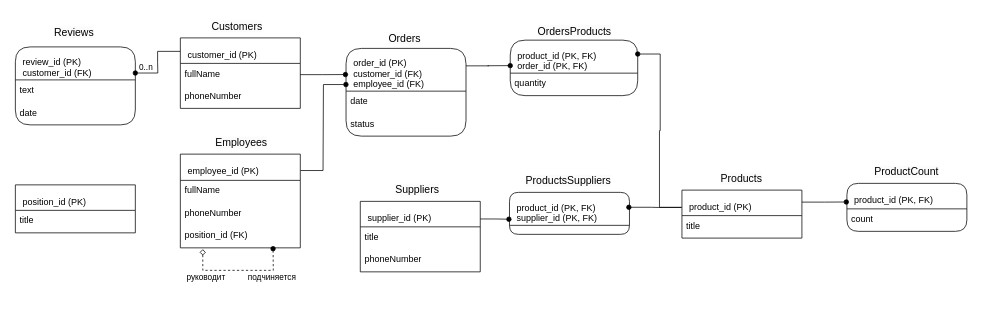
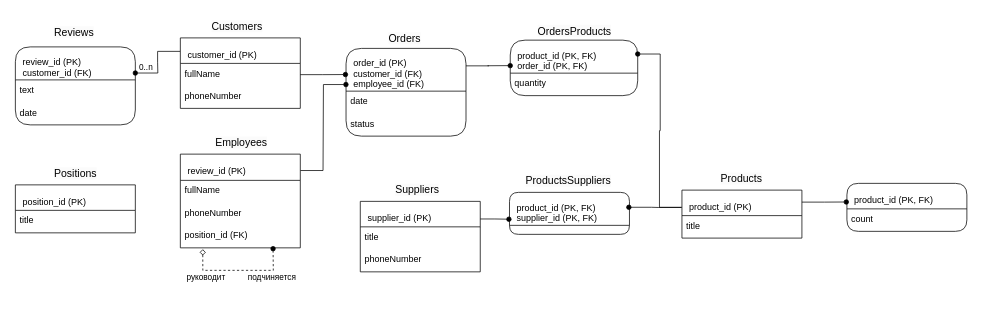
(224, 171) -> (219, 171)
(907, 172) -> none
none -> (75, 174)
